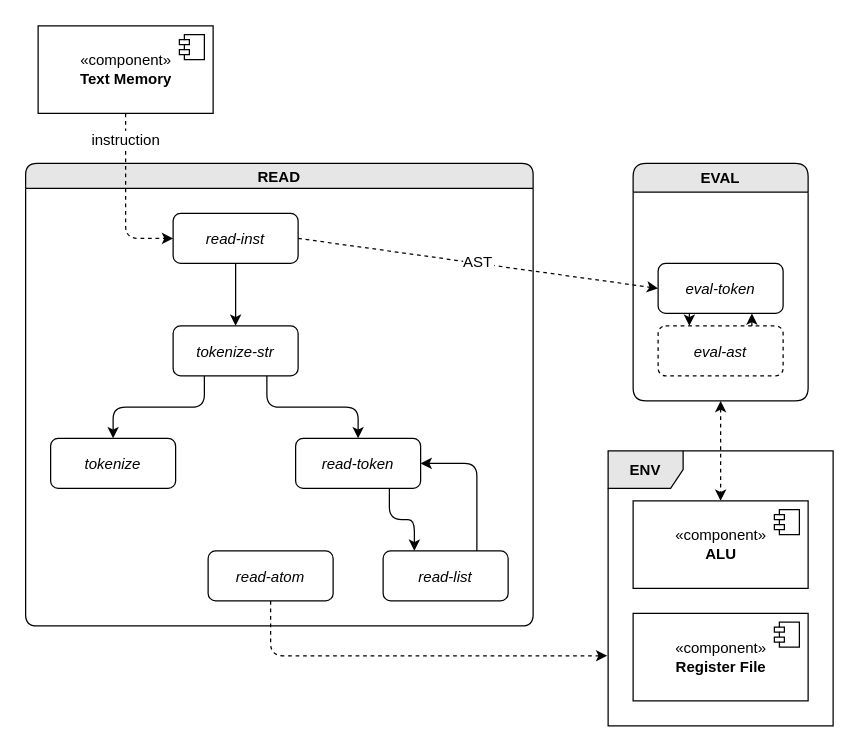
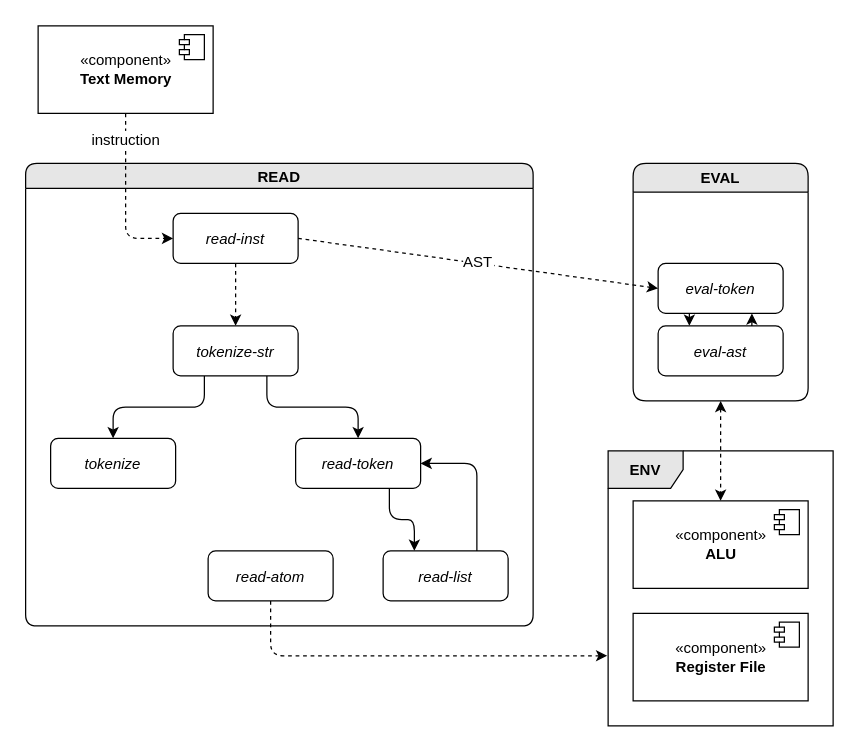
(236, 291) -> (236, 291)
(721, 351) -> (721, 351)
